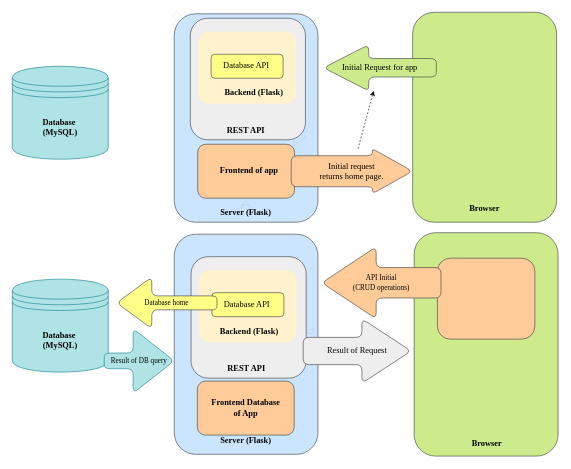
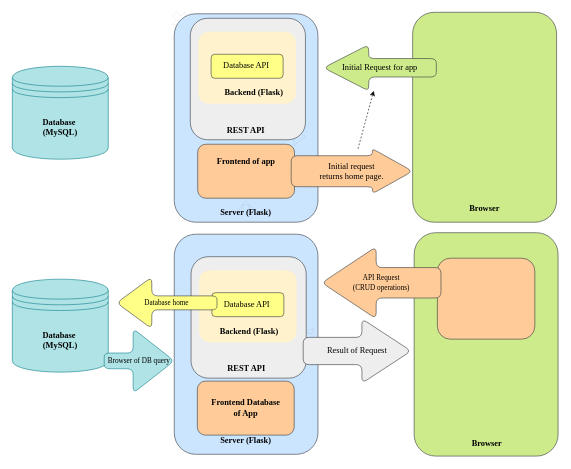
(249, 171) -> (246, 162)
(382, 283) -> (382, 283)
(139, 361) -> (139, 361)
